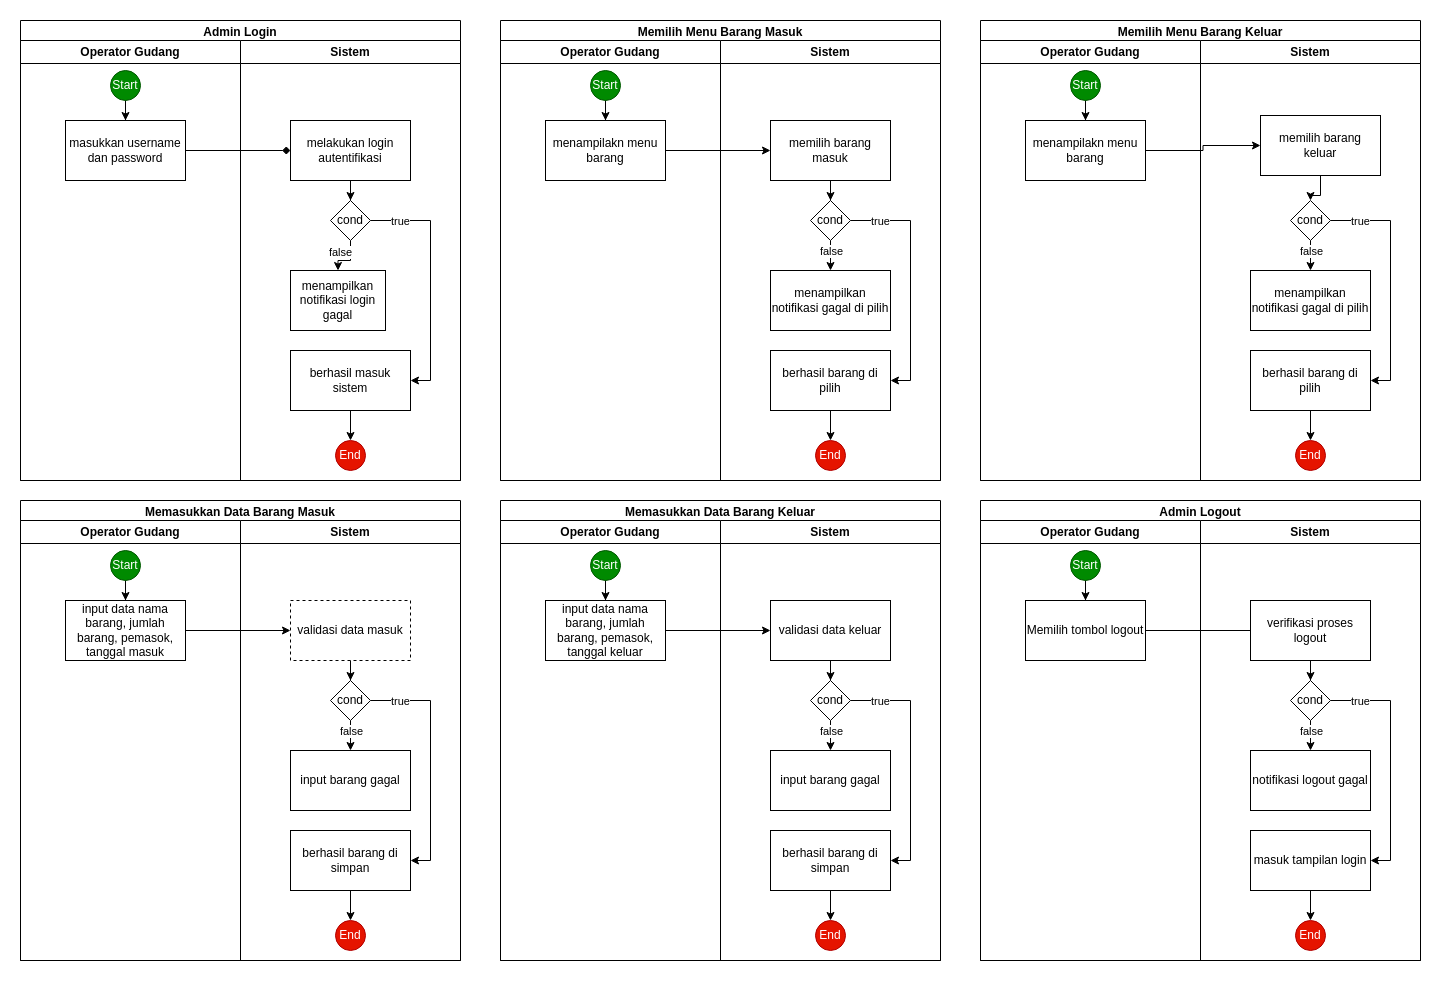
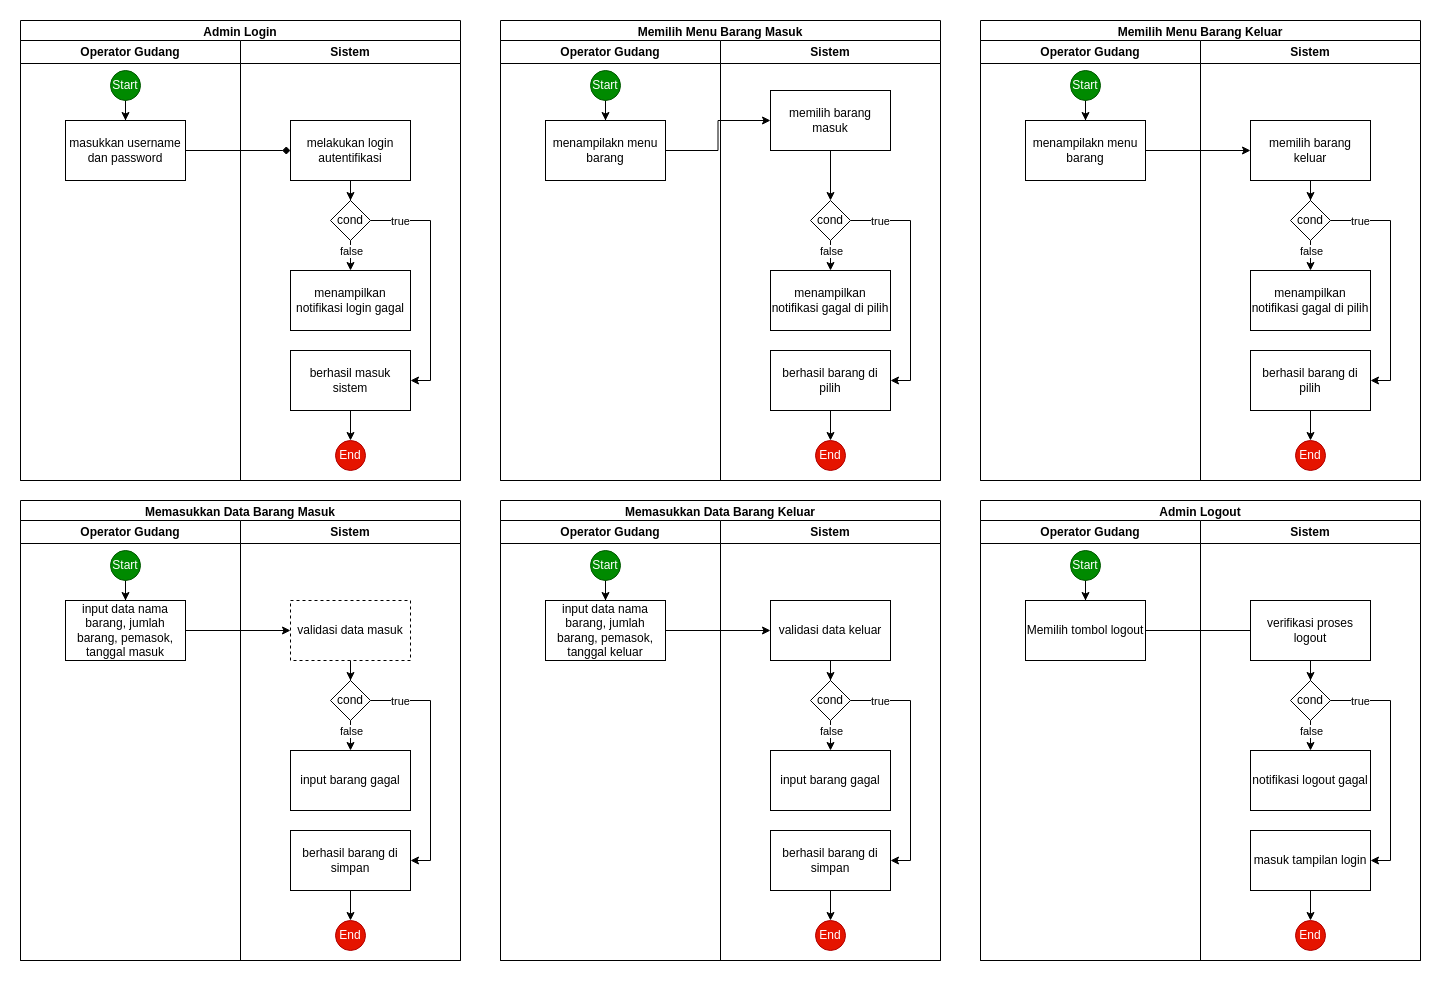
(1321, 146) -> (1311, 151)
(831, 151) -> (831, 121)
(338, 301) -> (351, 301)
